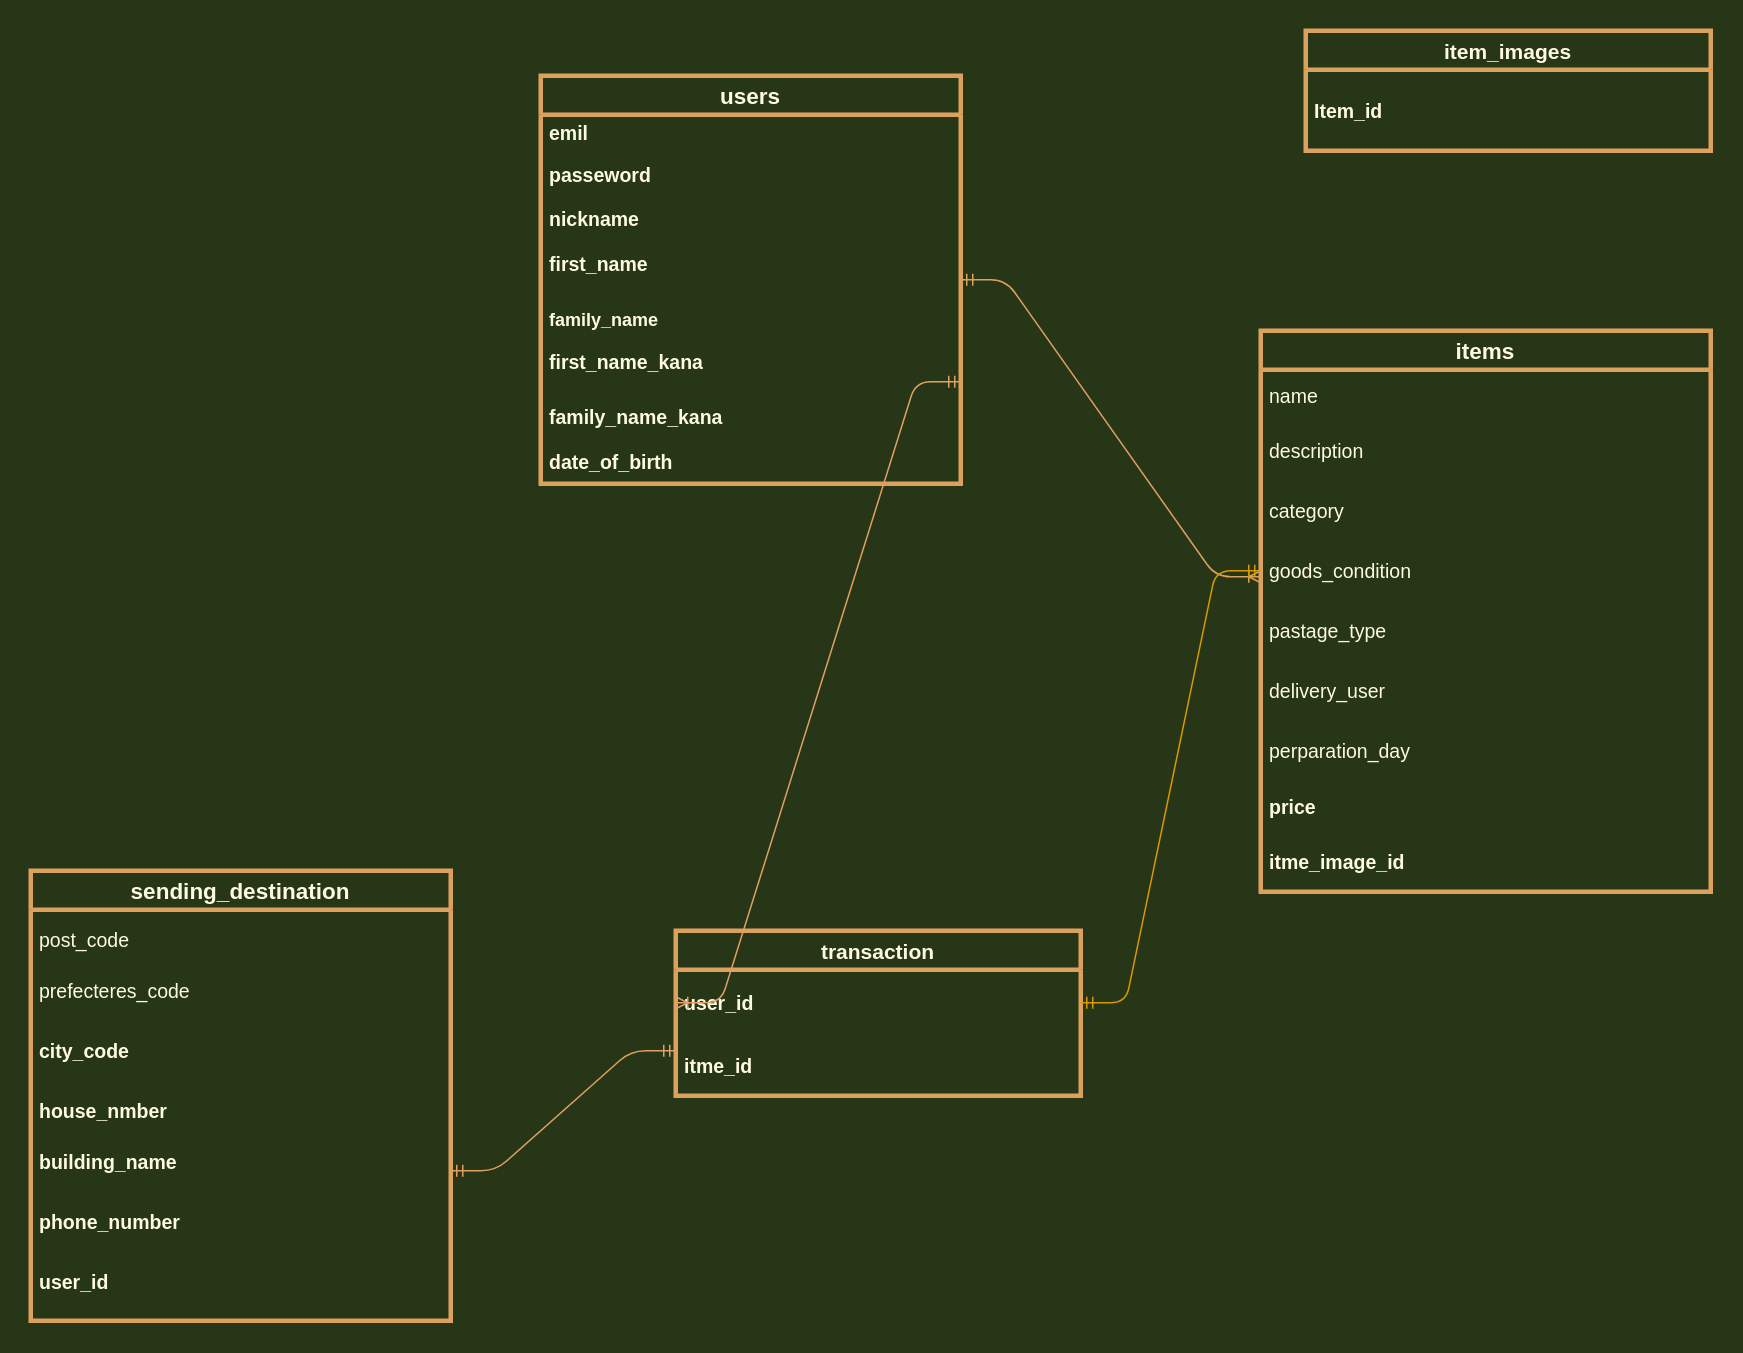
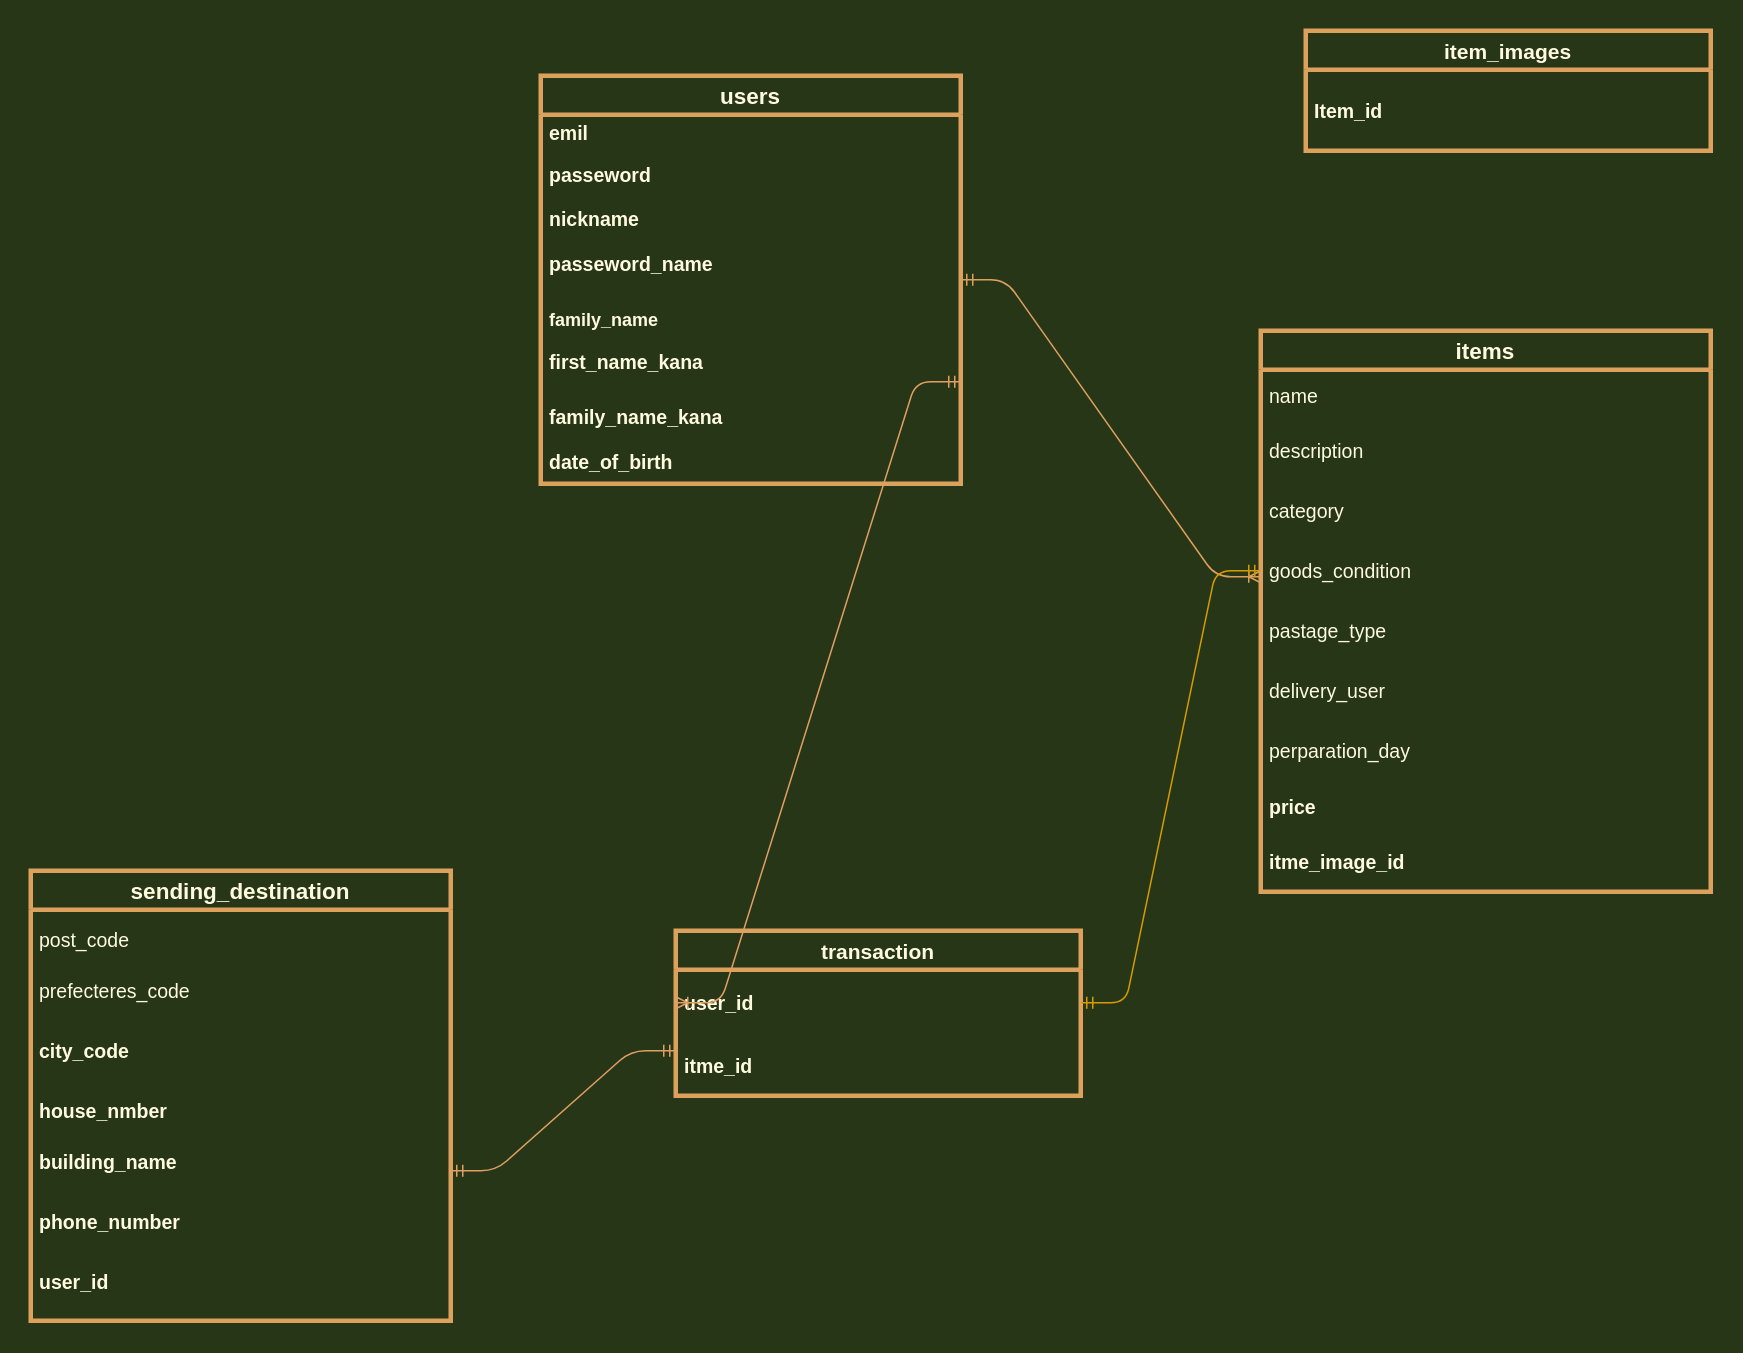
(601, 264) -> (625, 264)
